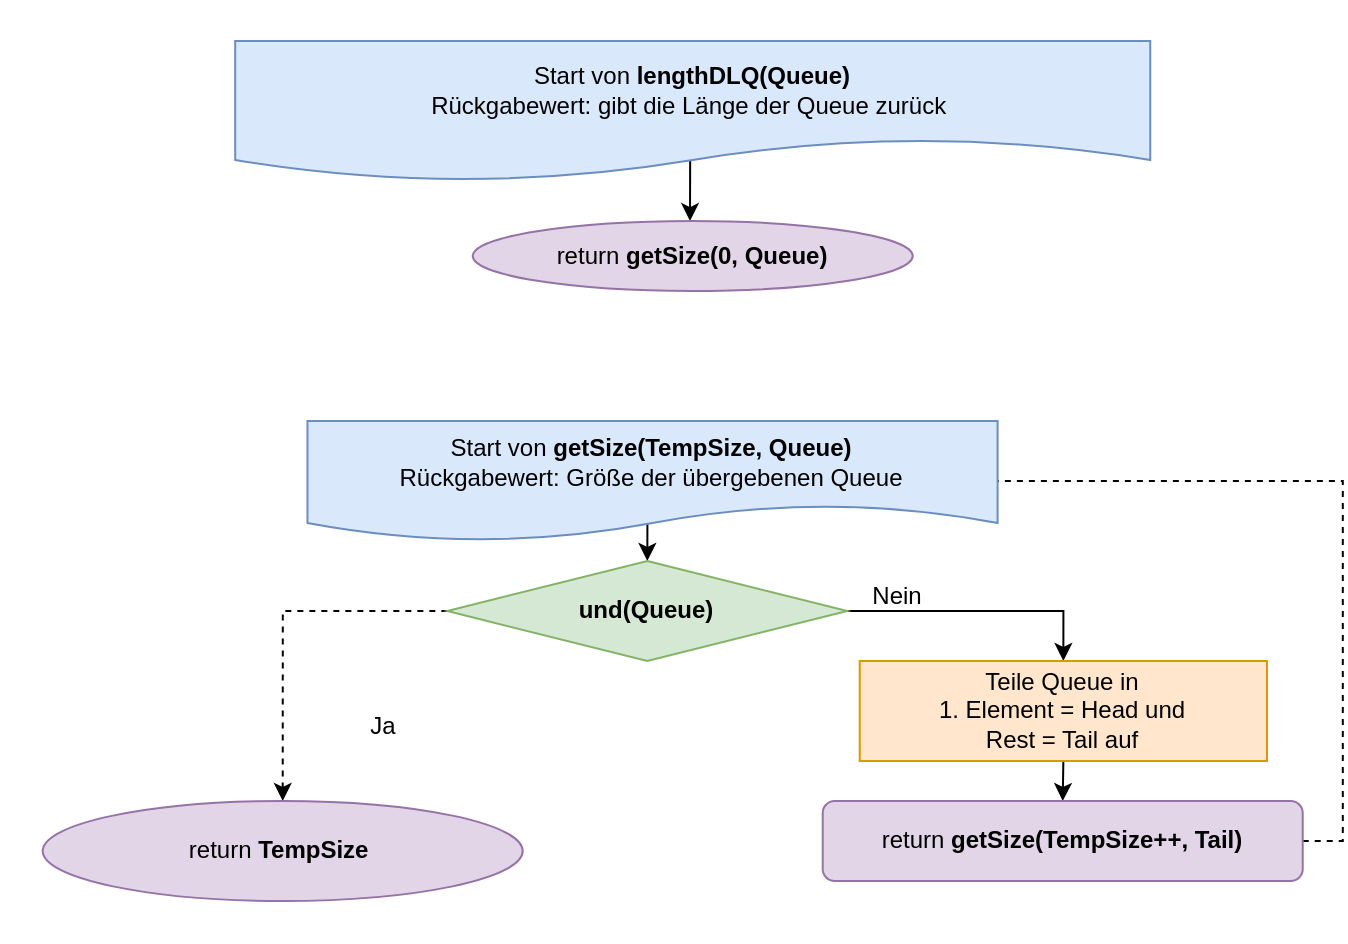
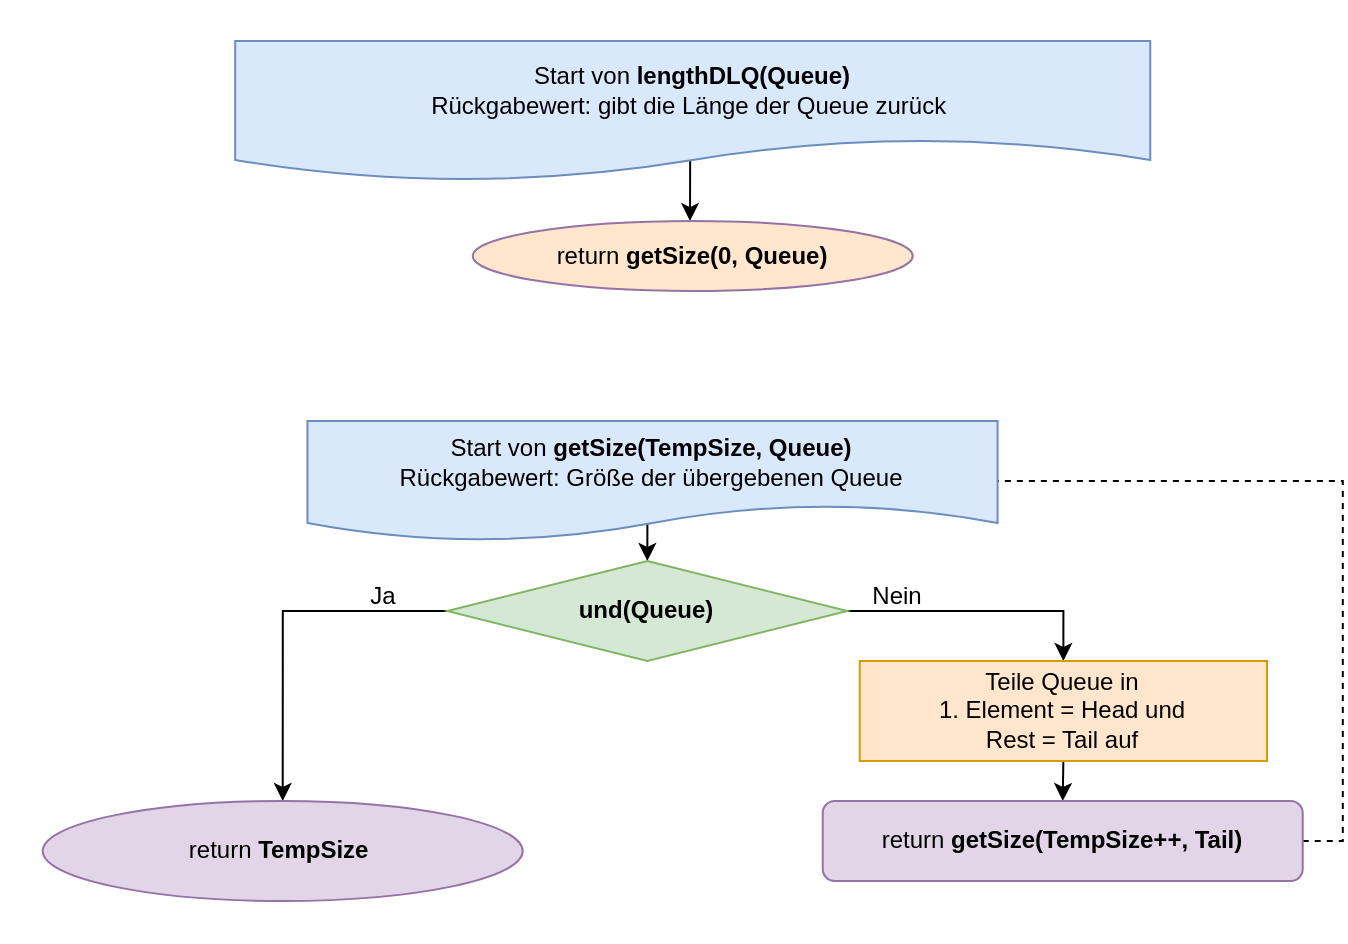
(693, 256) -> (693, 256)
(283, 615) -> (283, 615)
(383, 727) -> (383, 597)
